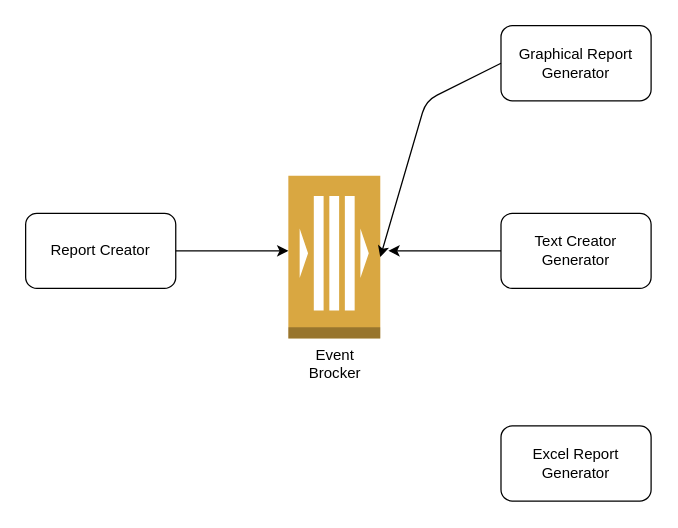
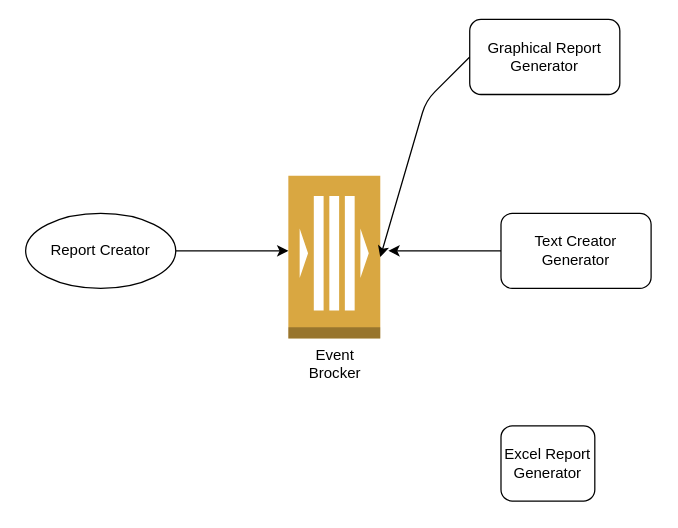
(576, 63) -> (544, 57)
(101, 251) -> (101, 251)
(576, 463) -> (548, 463)
